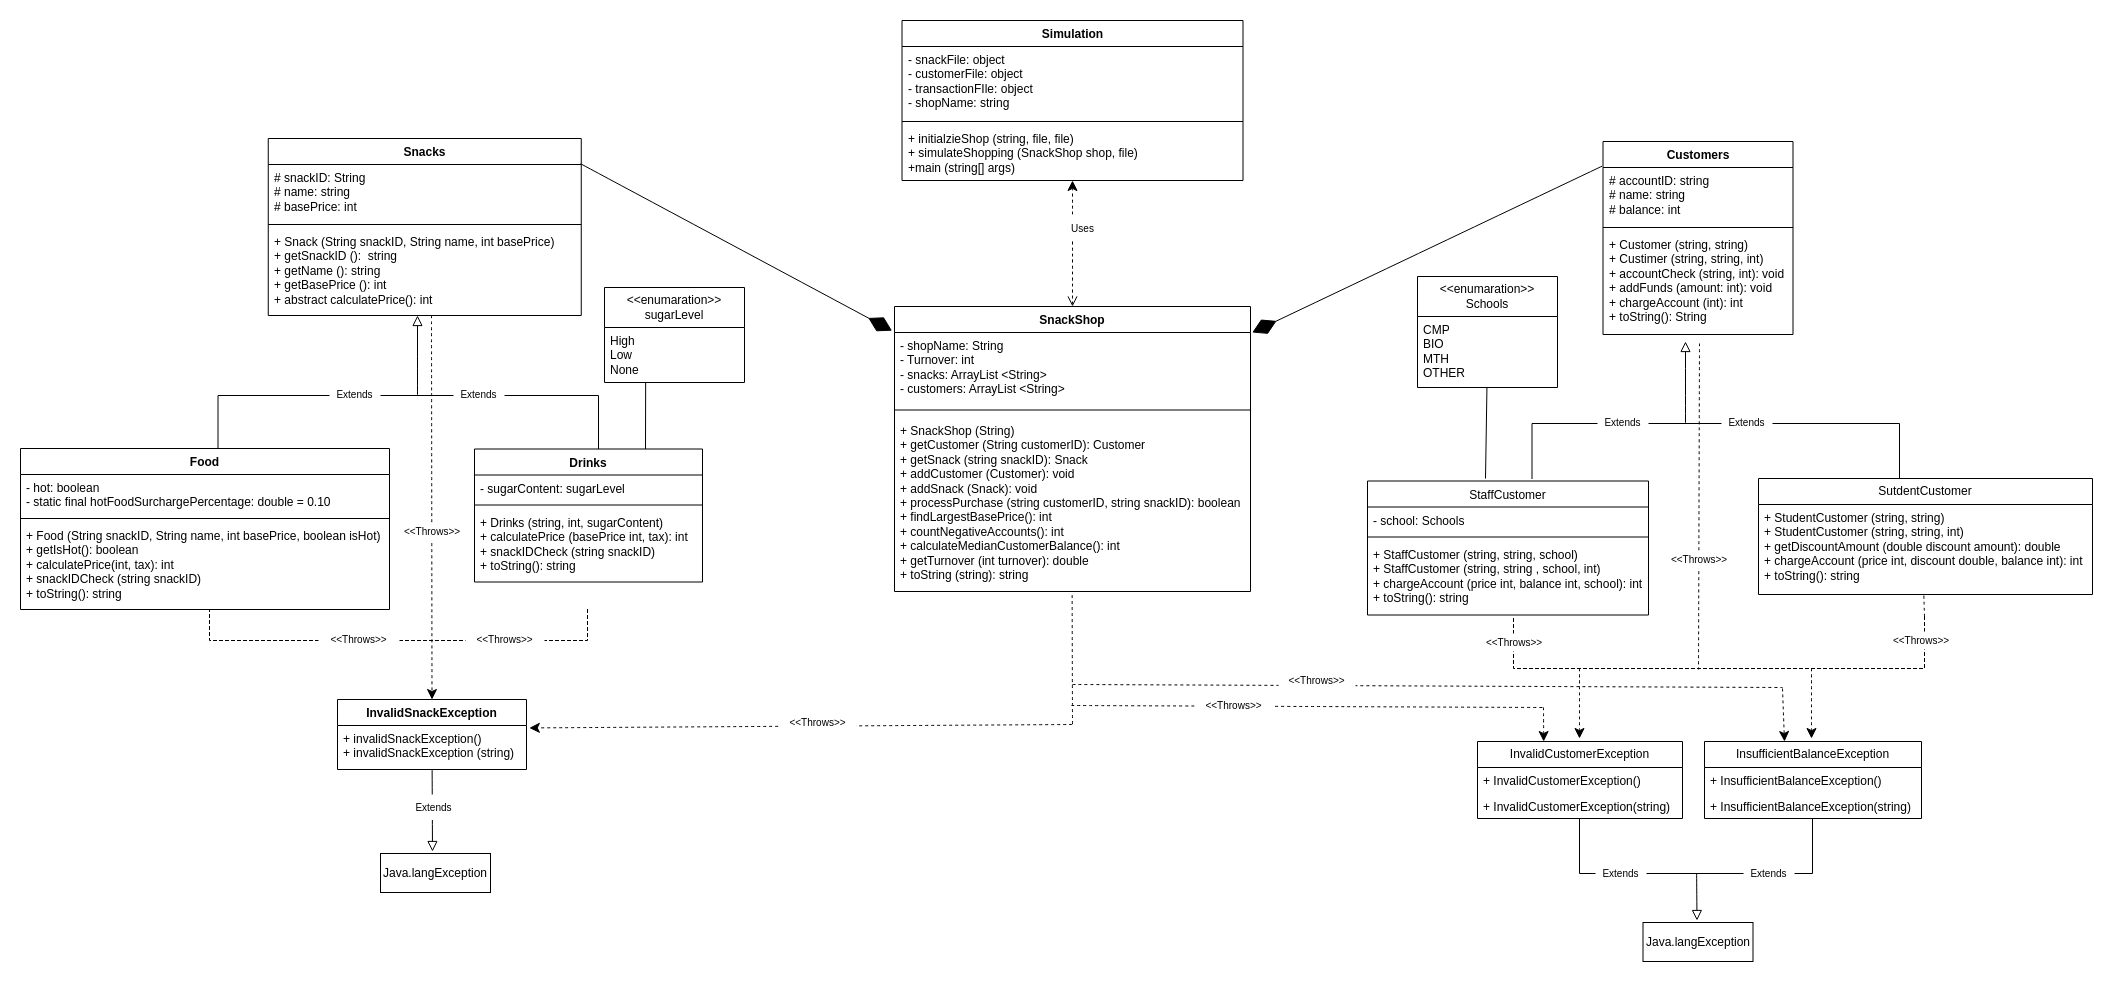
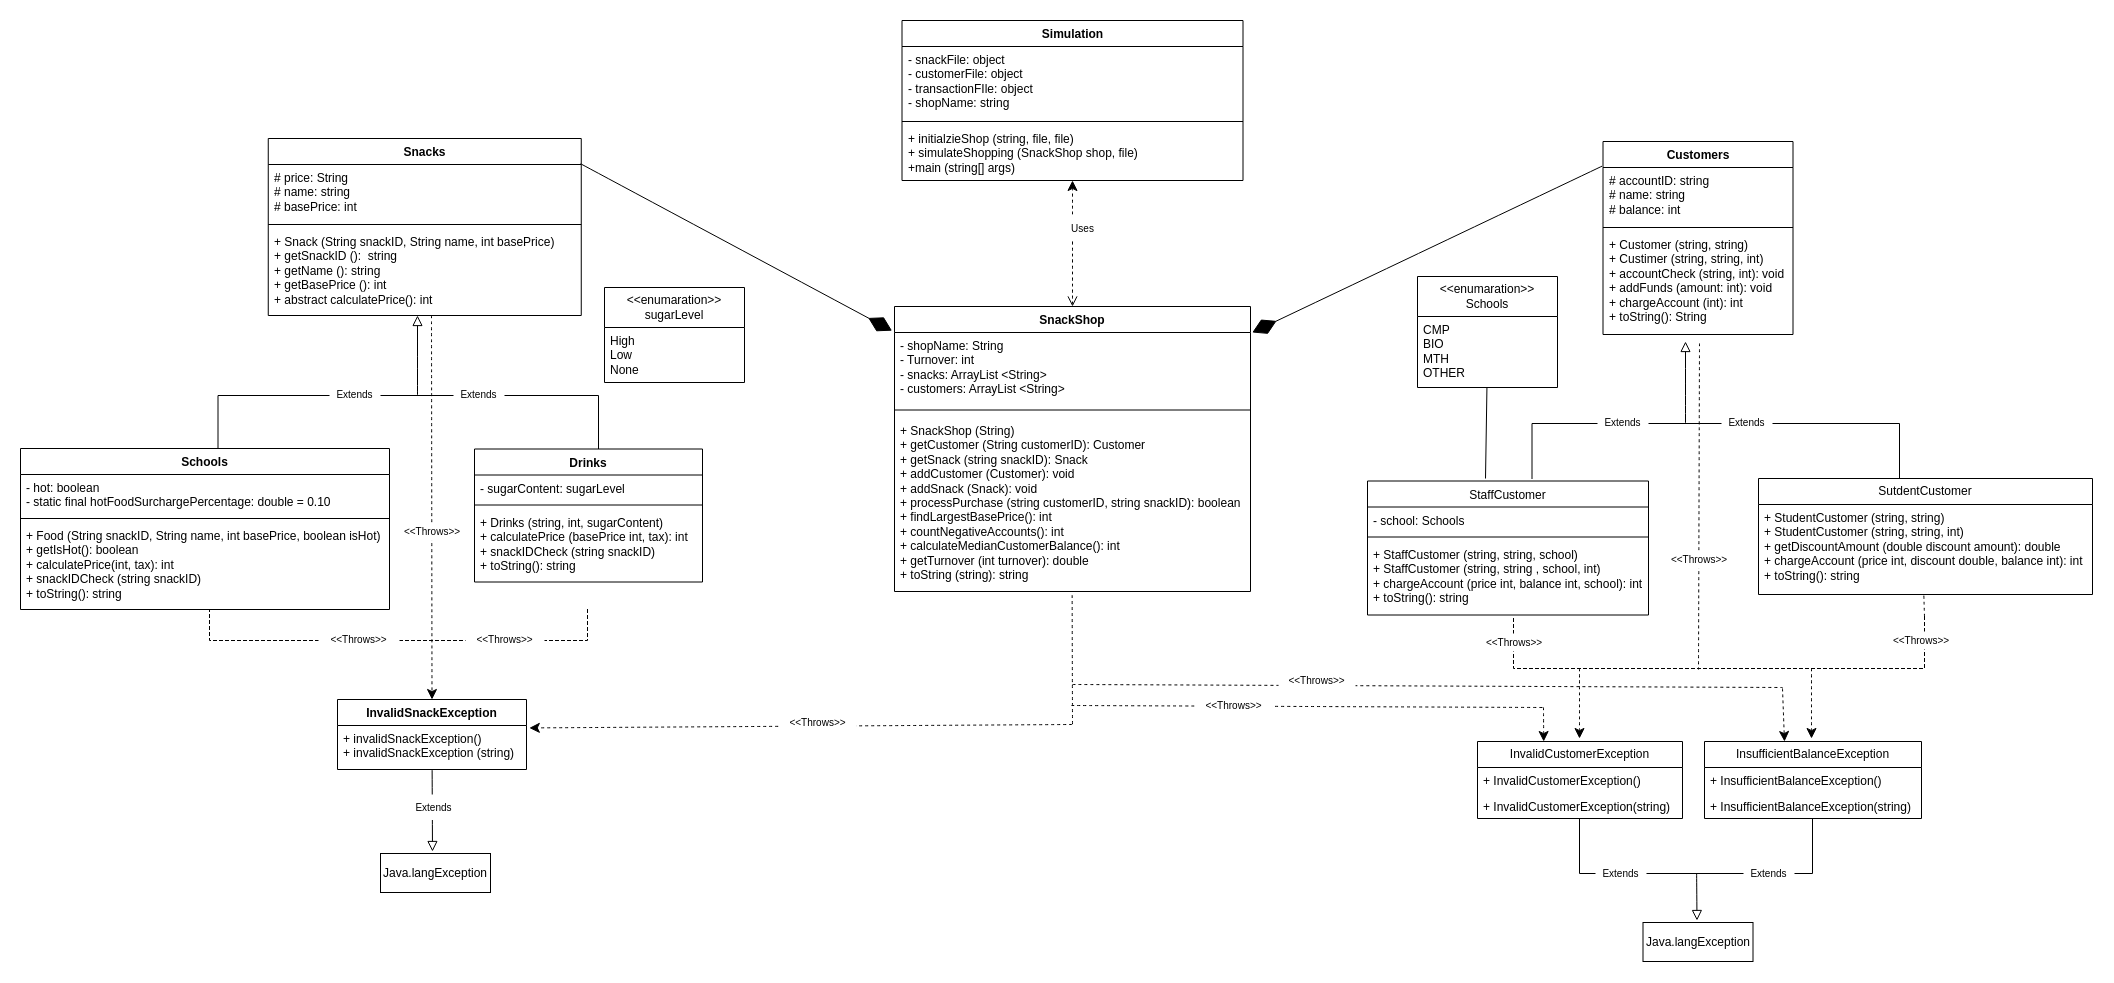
(325, 193) -> (320, 193)
(646, 416) -> none
(205, 463) -> (205, 463)
